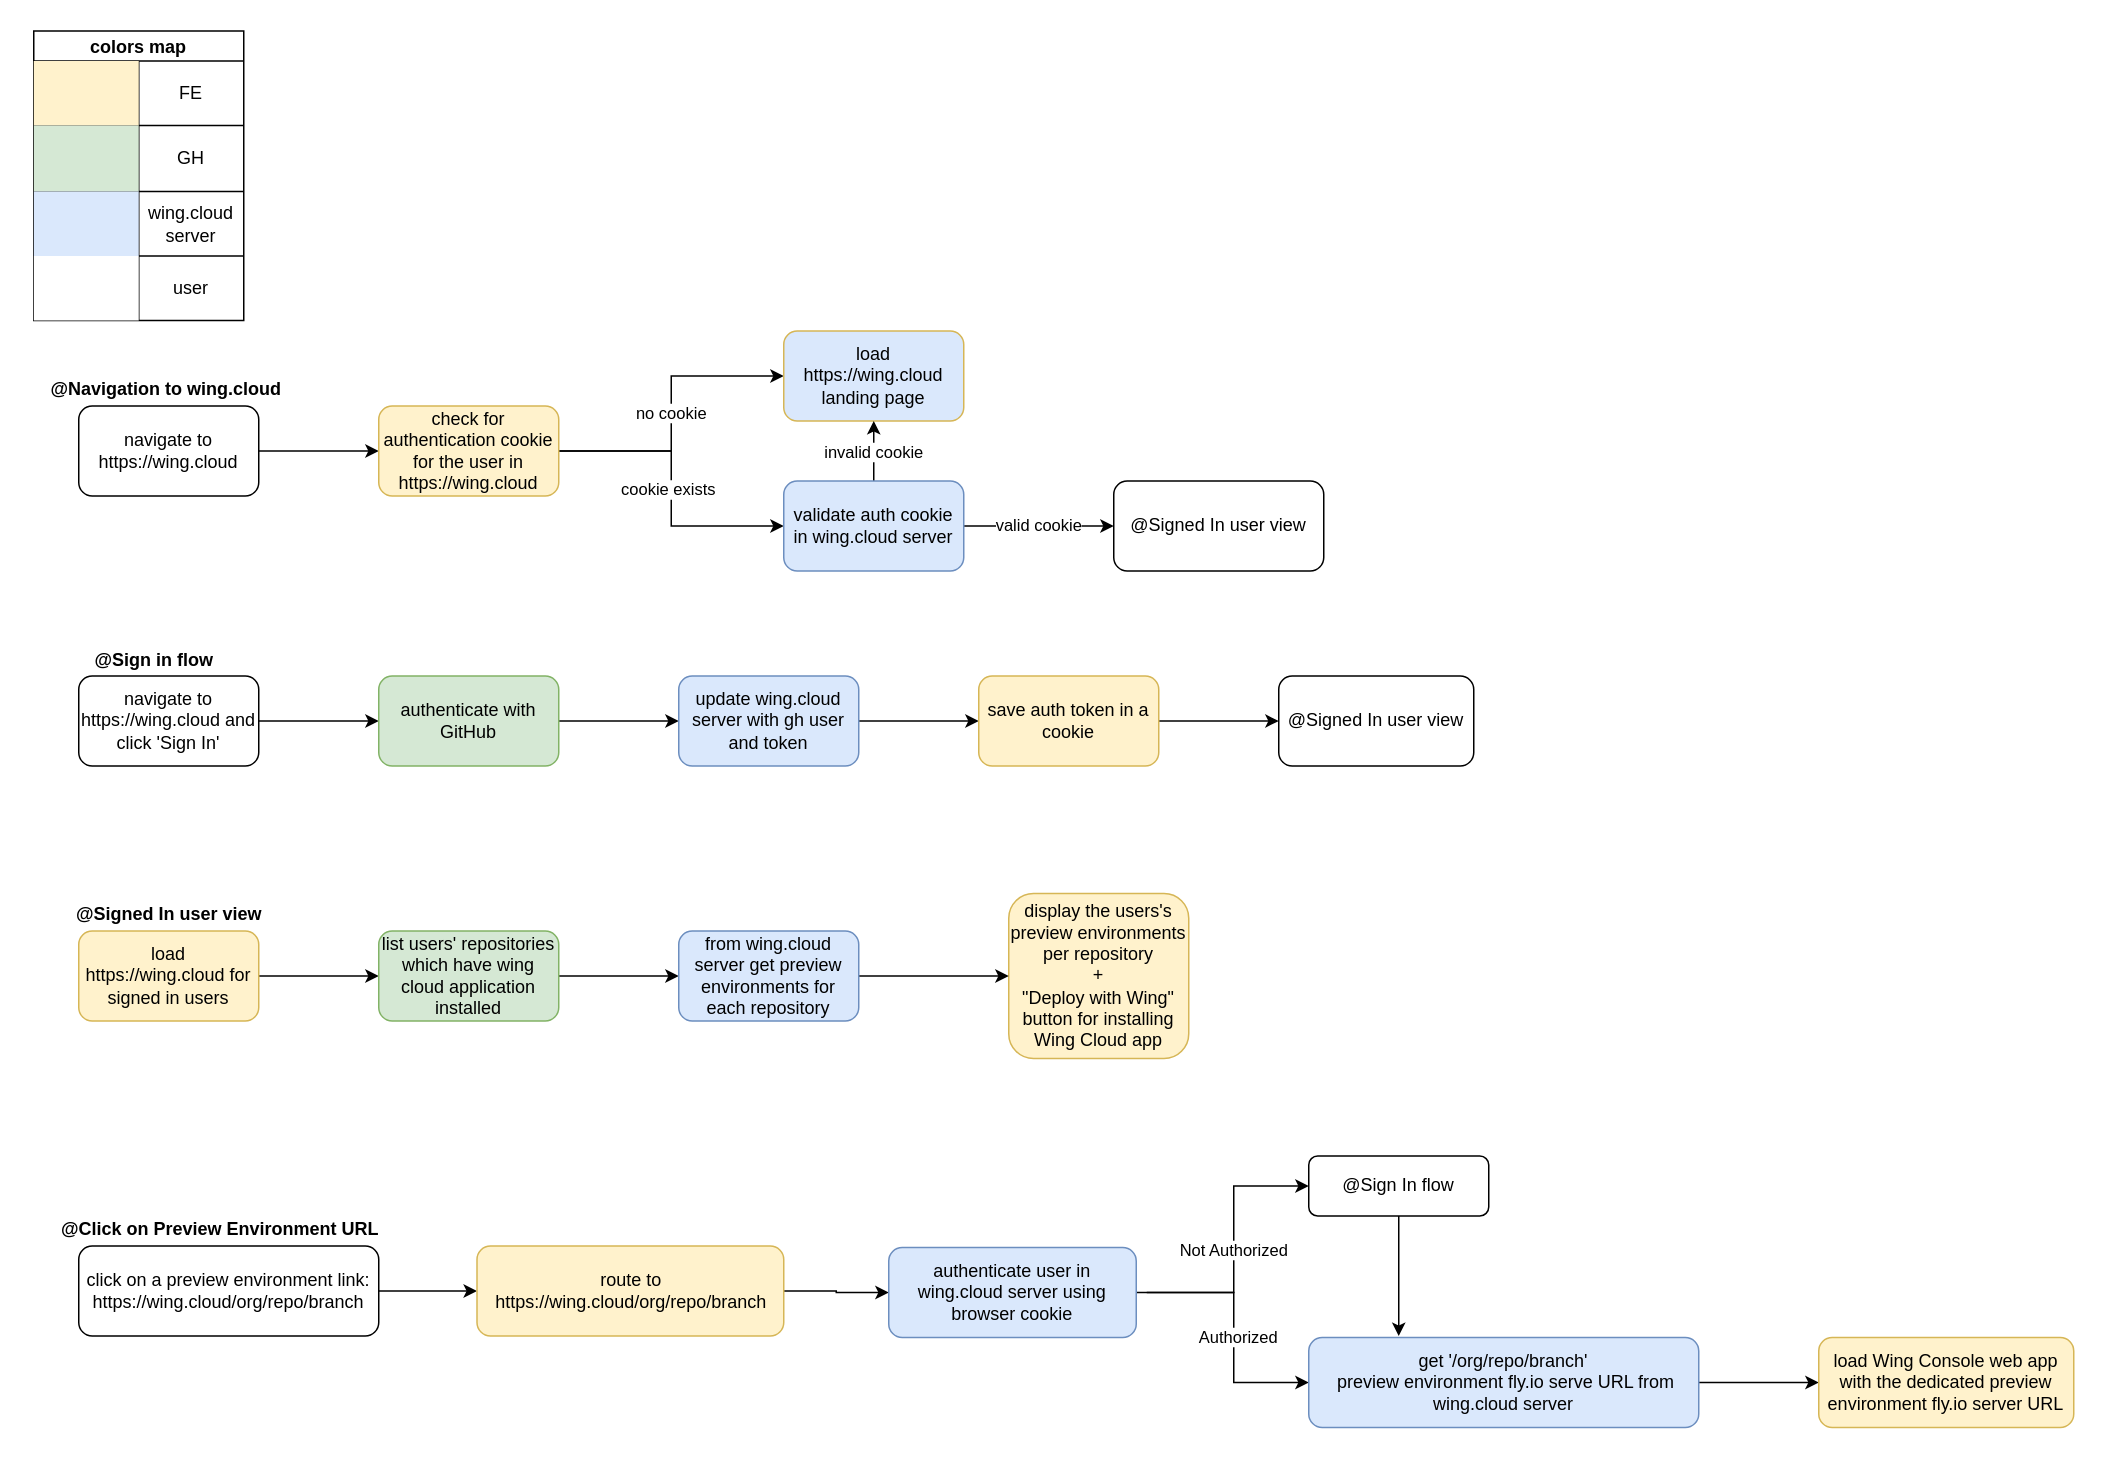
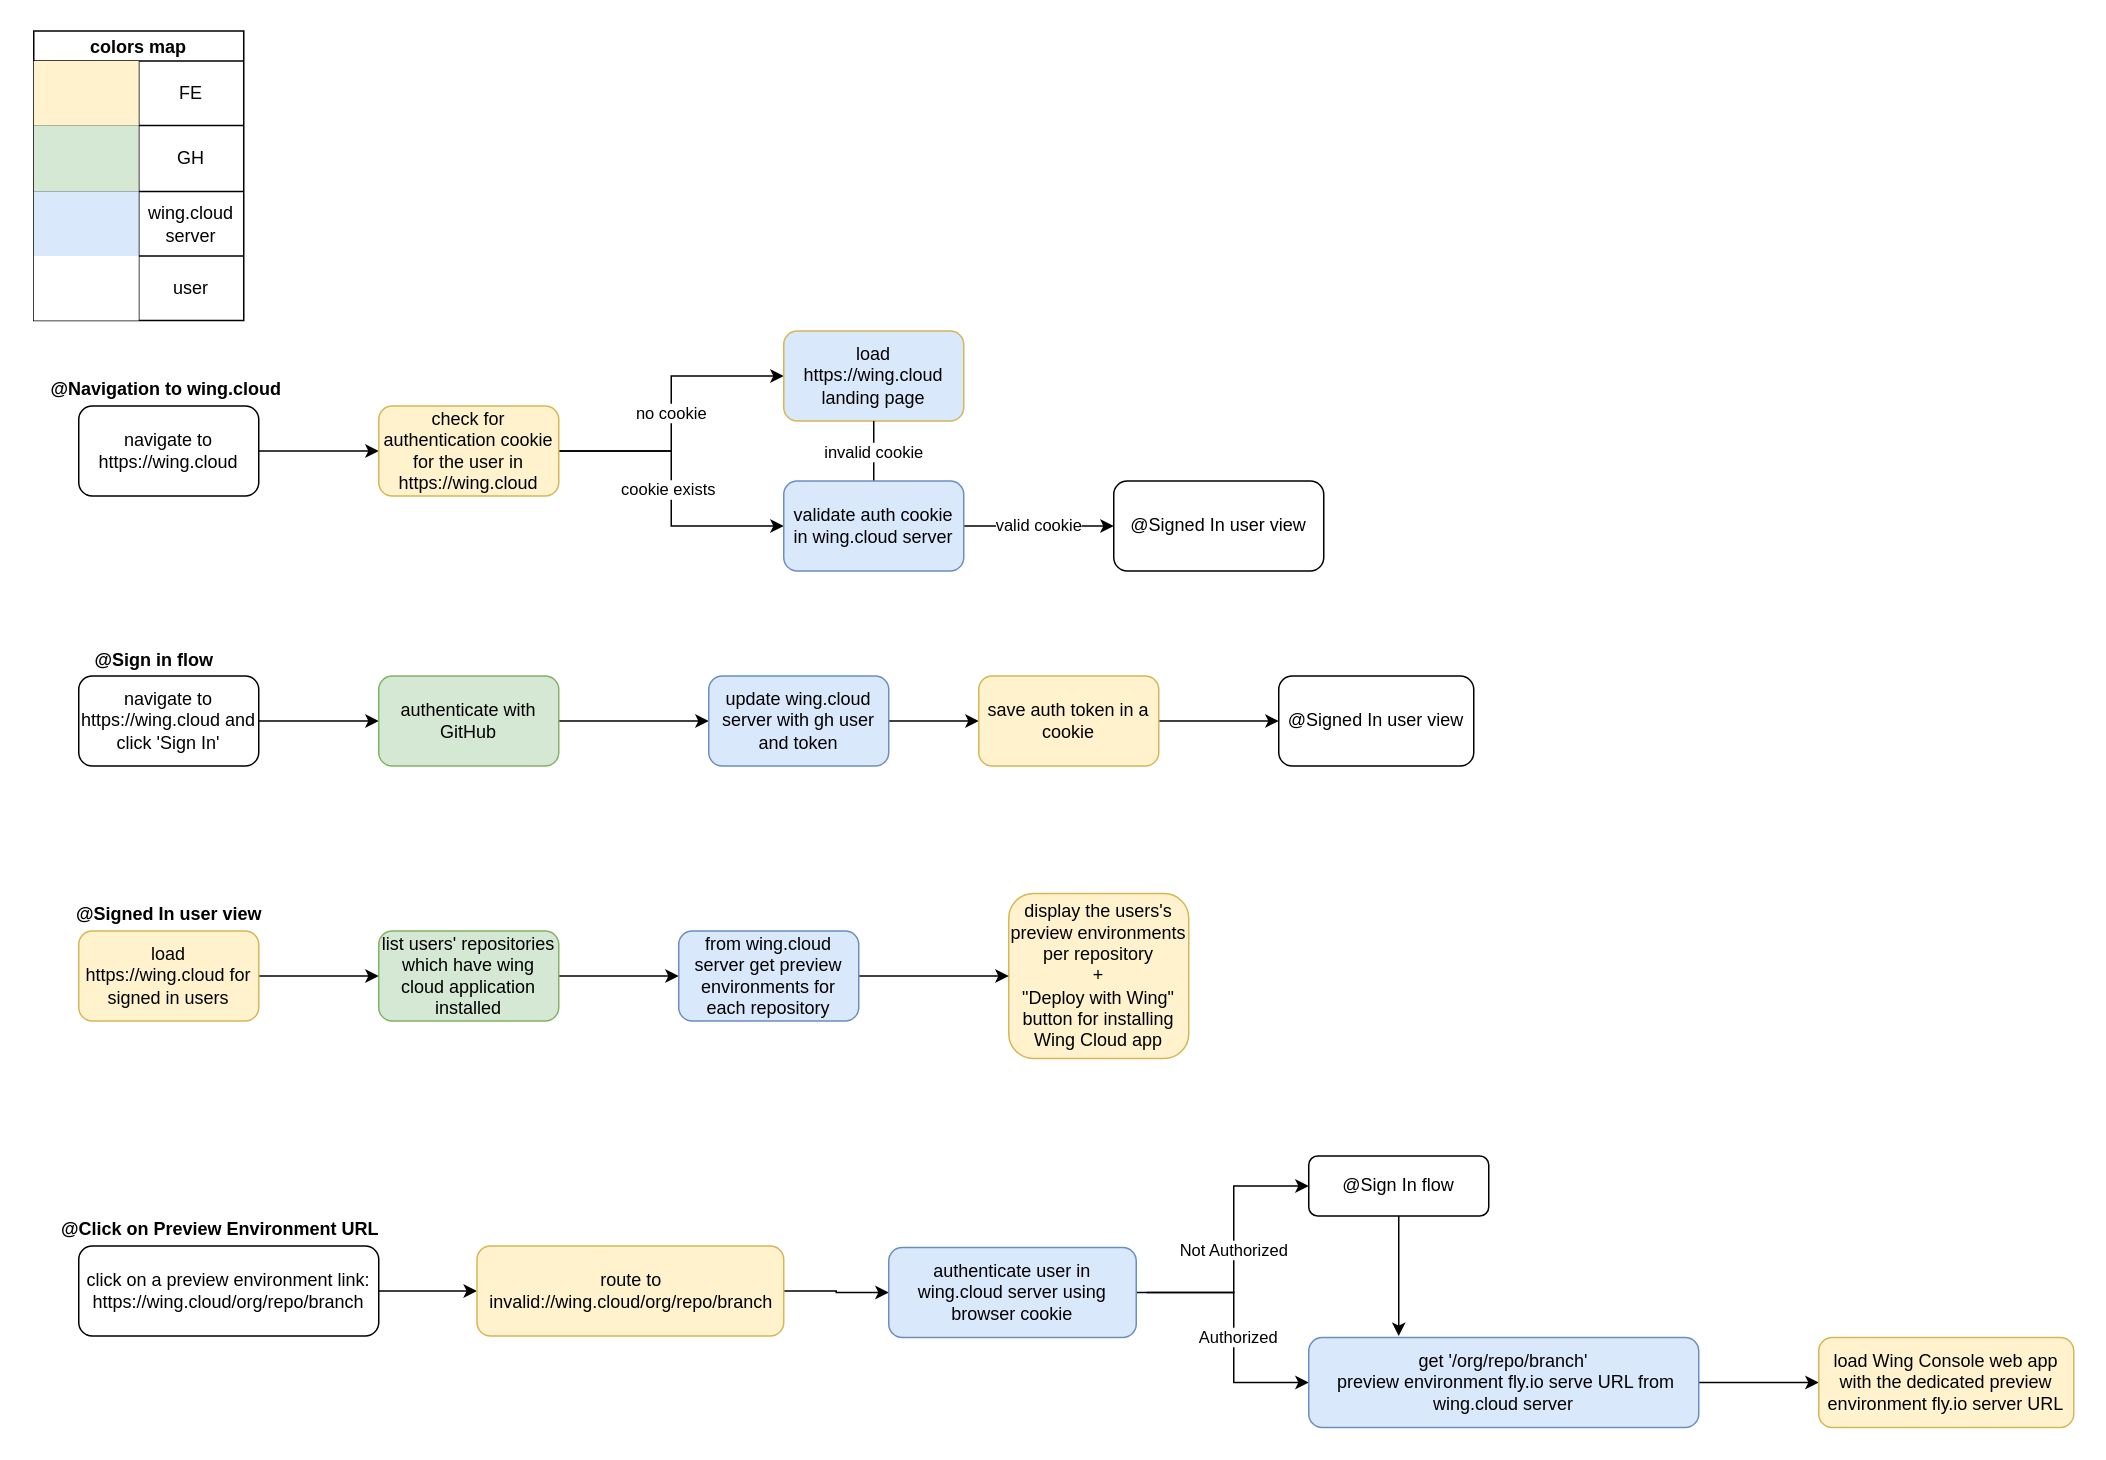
(874, 432) -> (874, 428)
(769, 721) -> (799, 721)
(632, 1291) -> (632, 1291)
